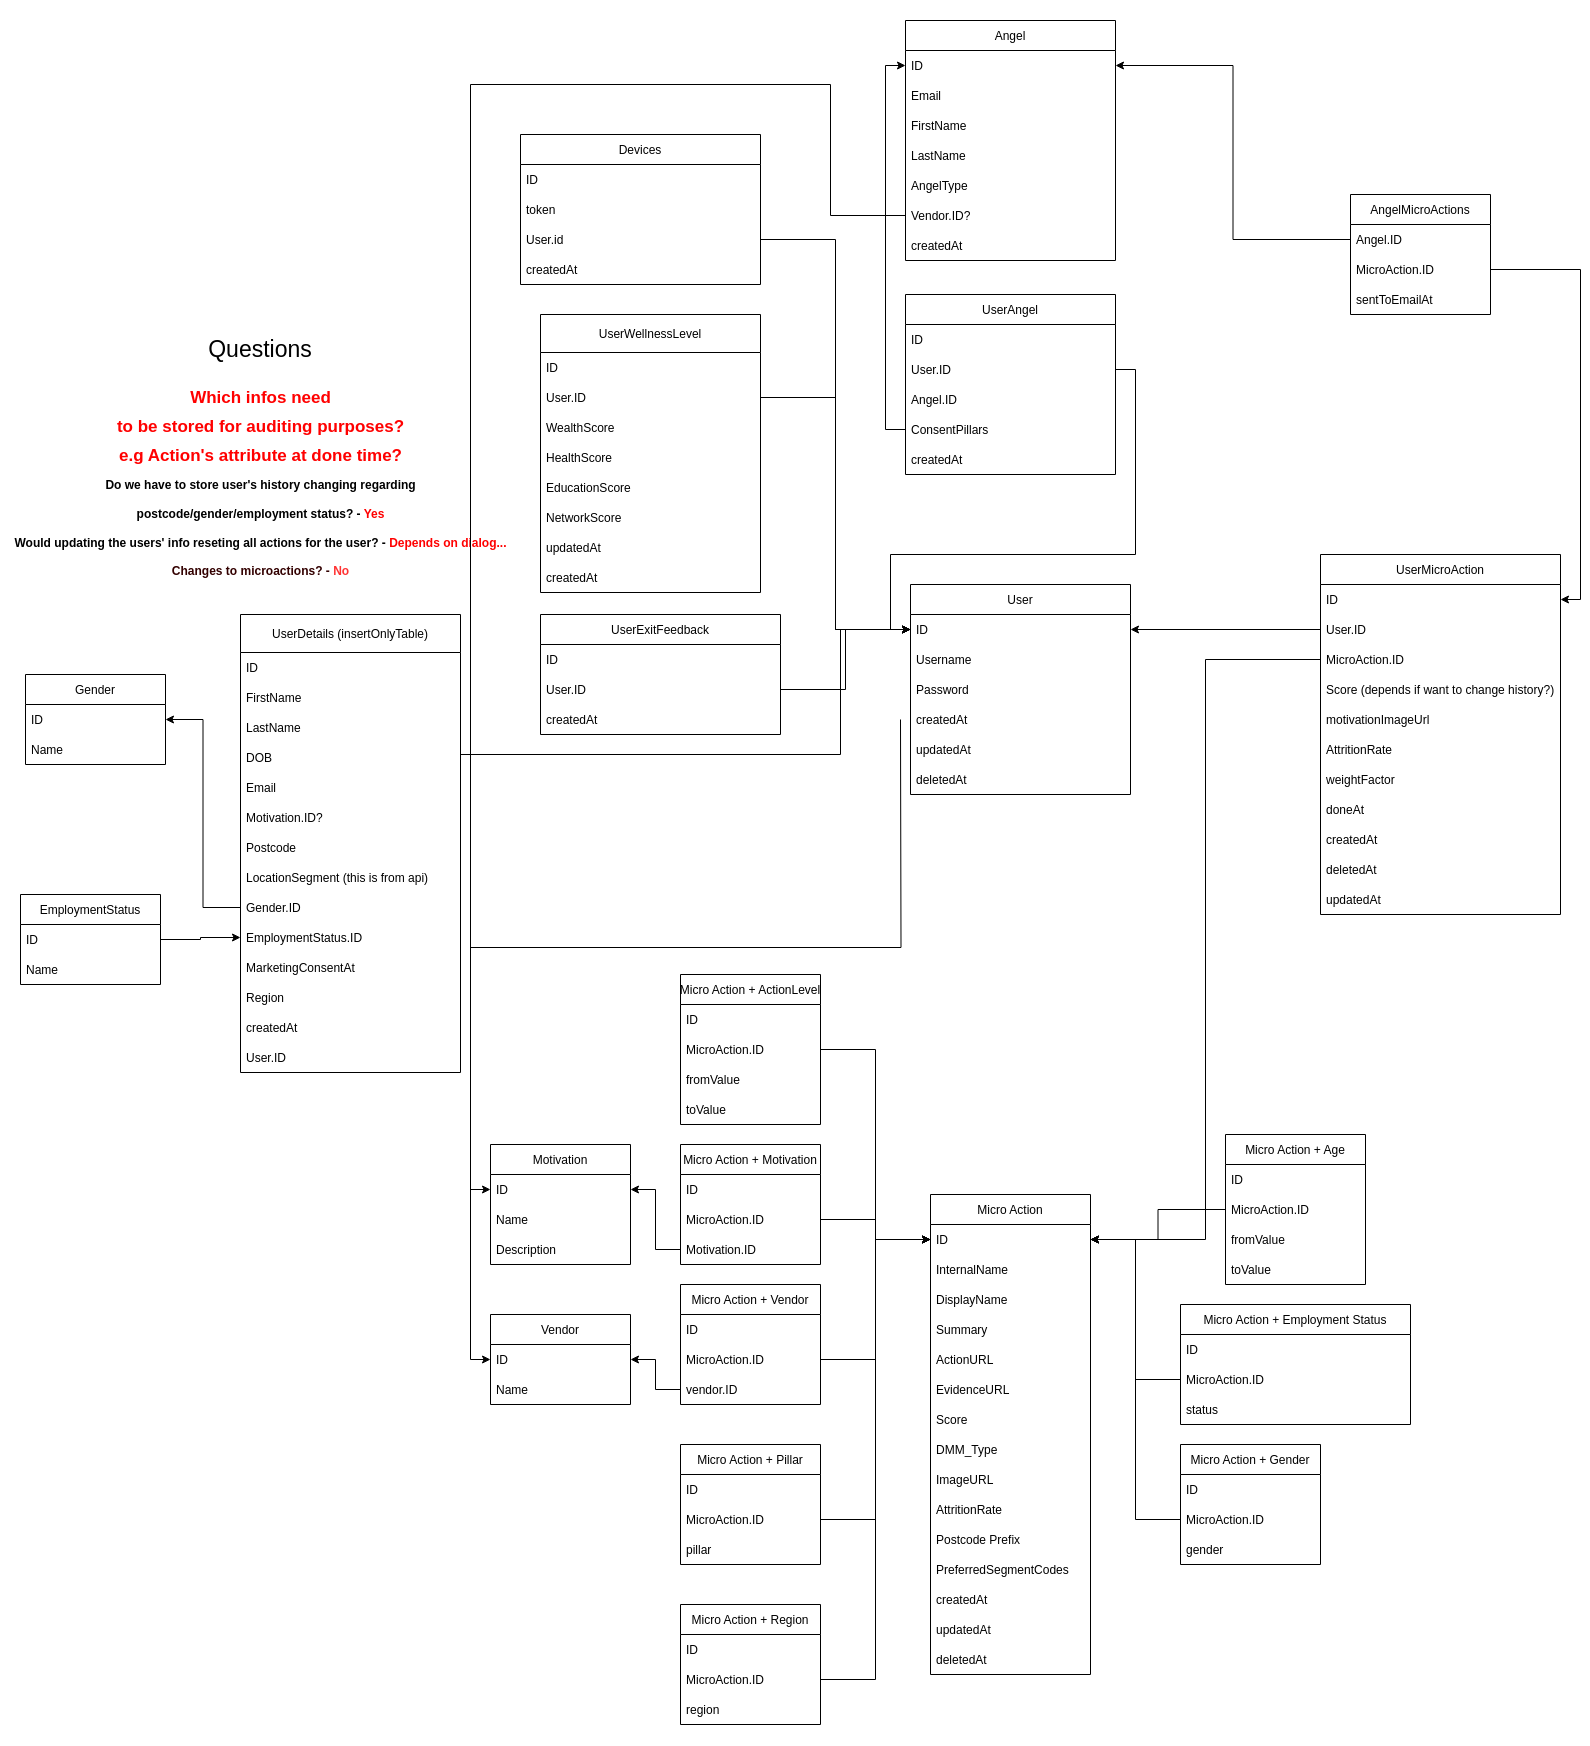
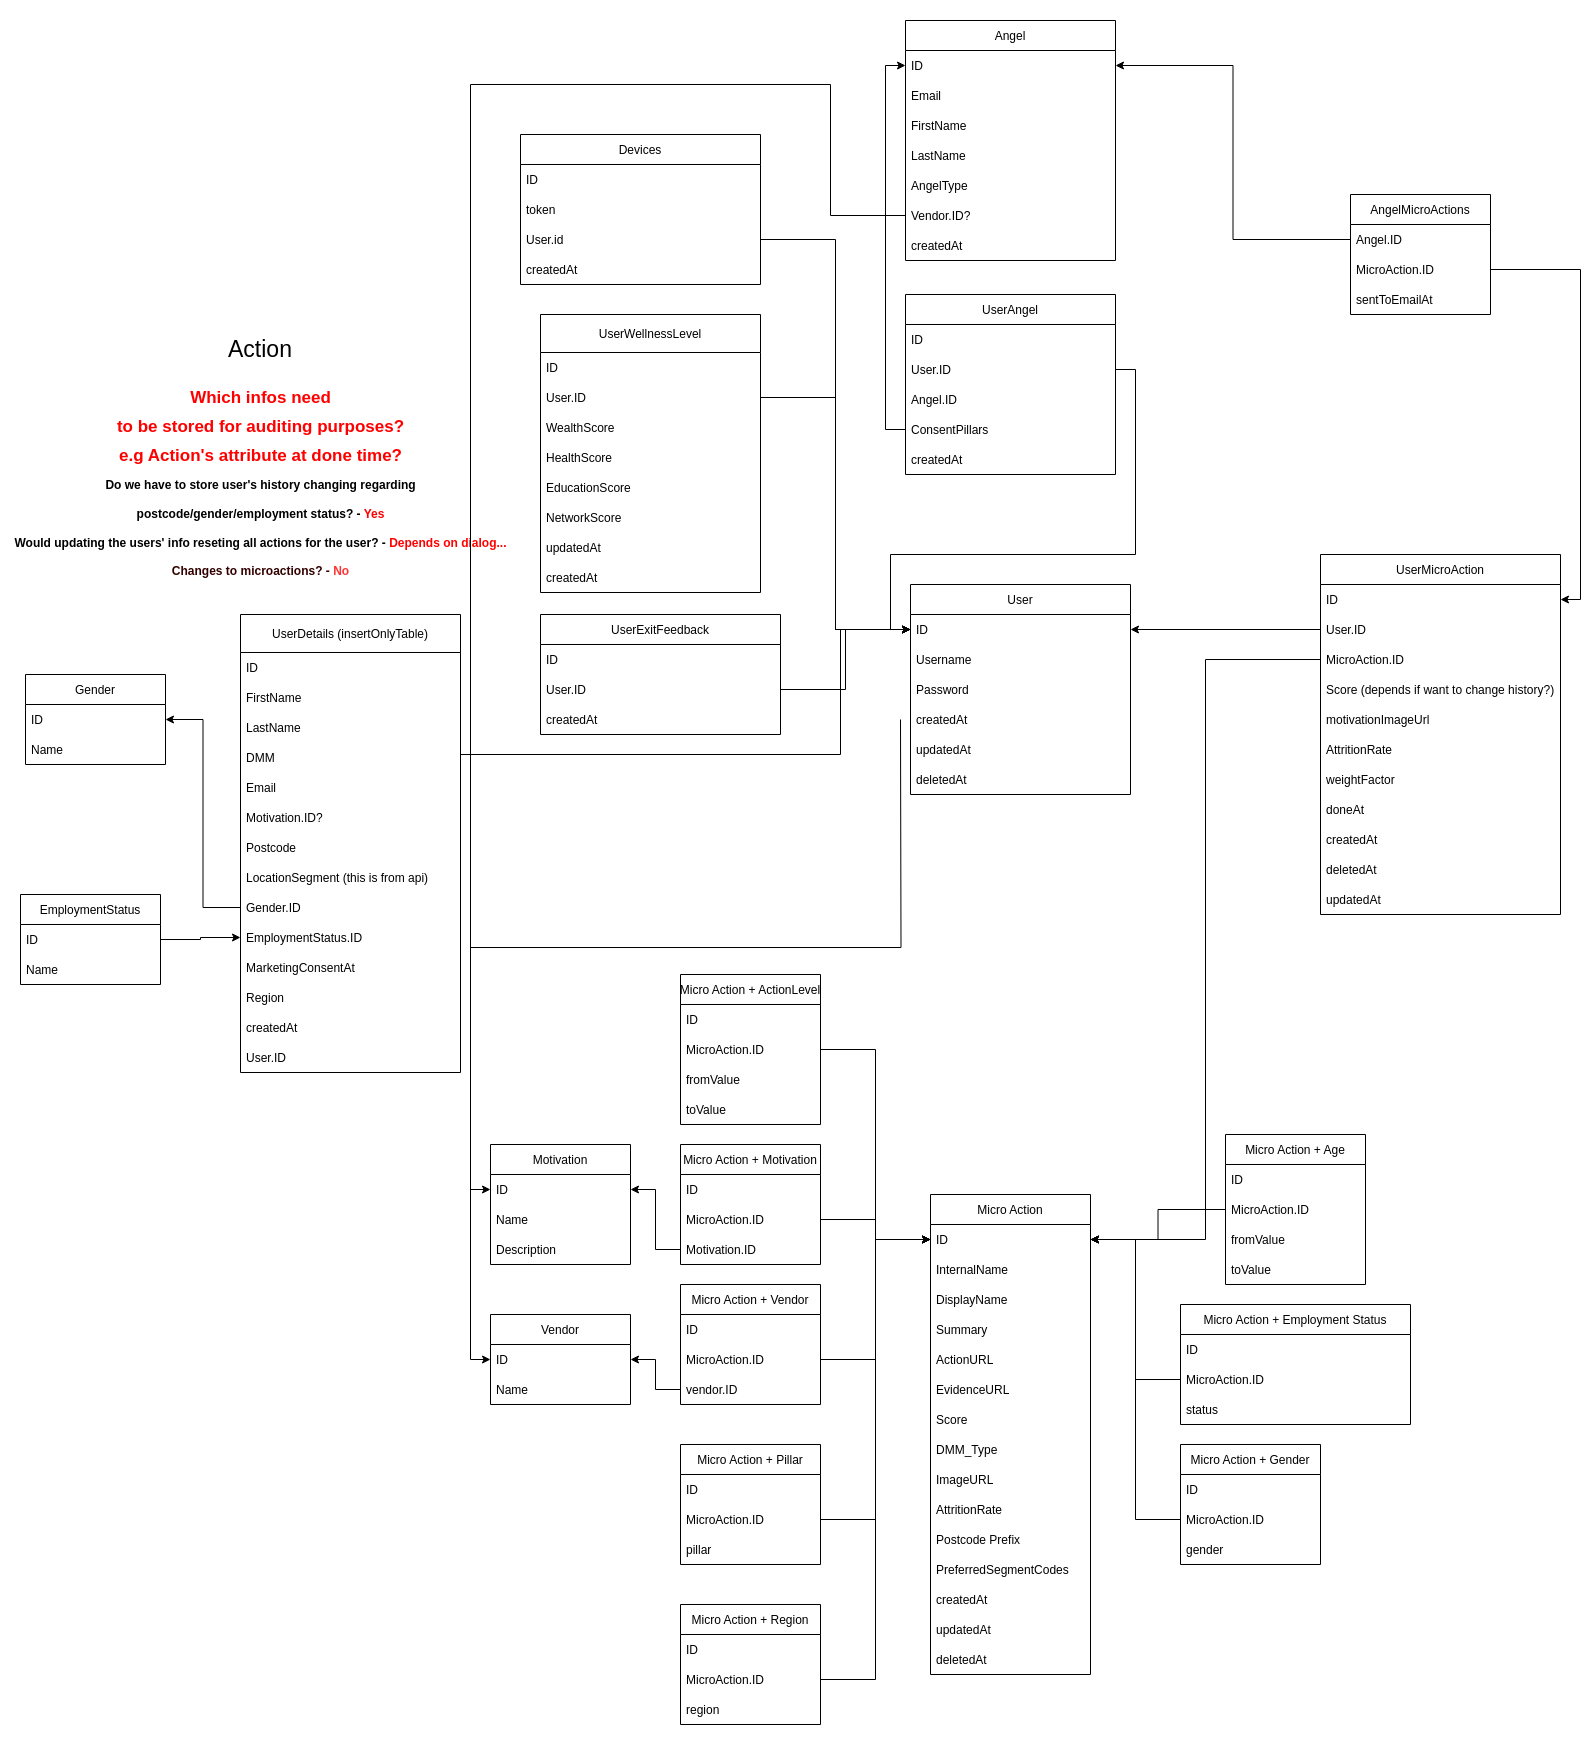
(261, 350) -> (261, 350)
(256, 758) -> (256, 758)
